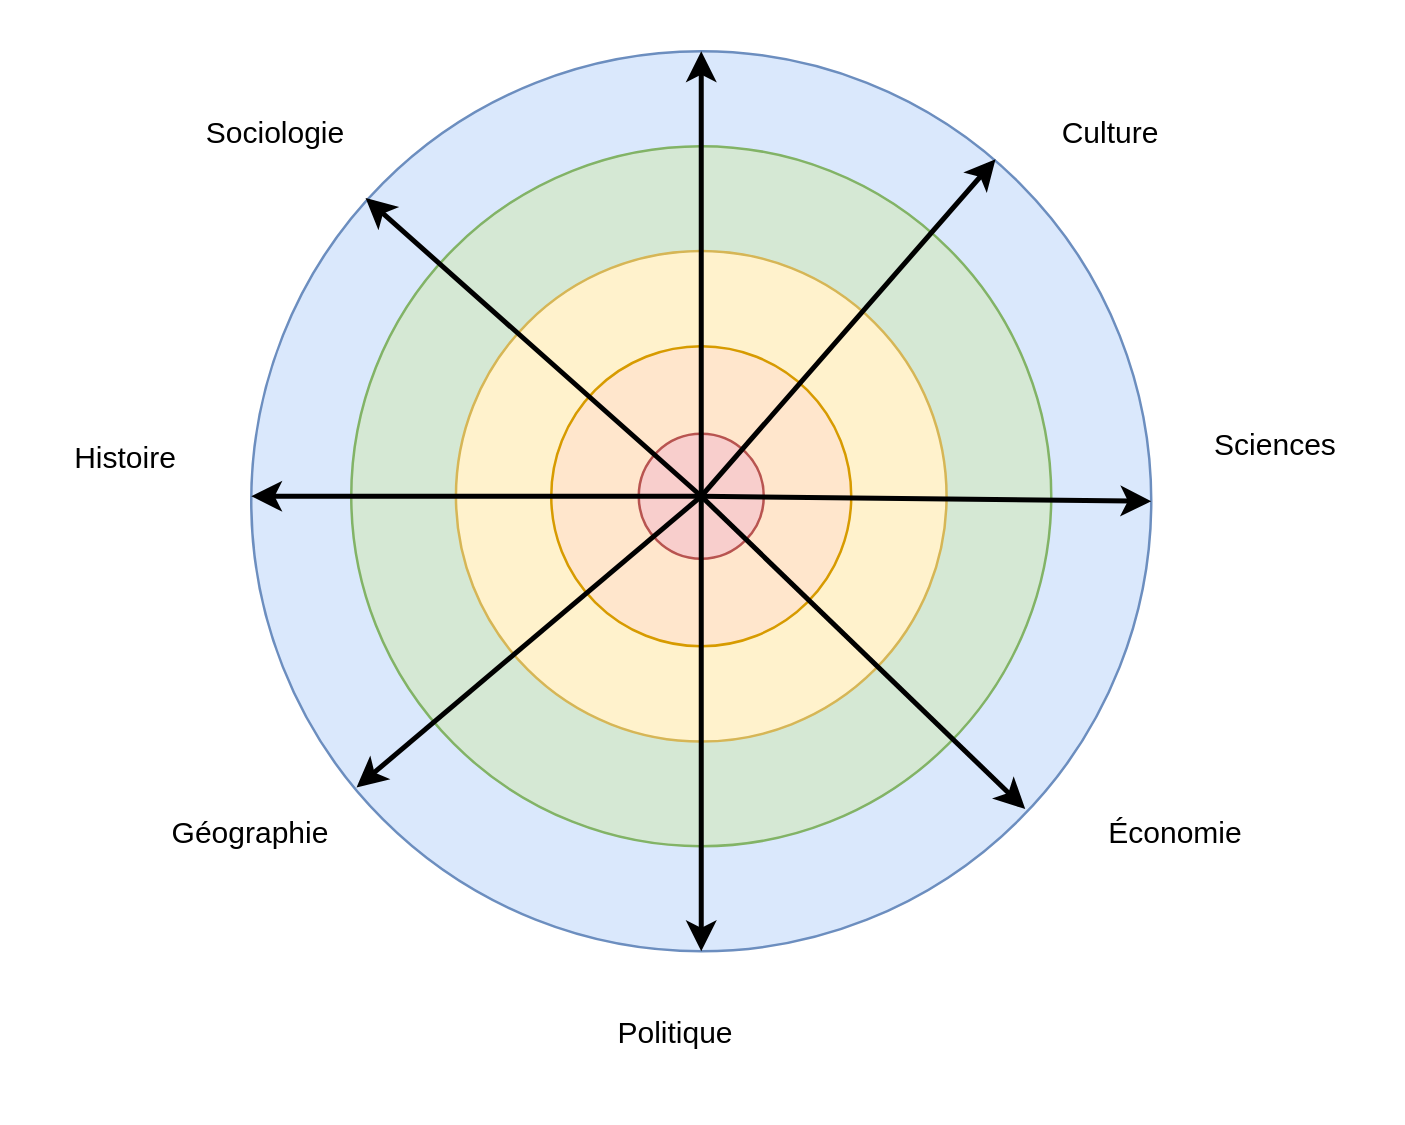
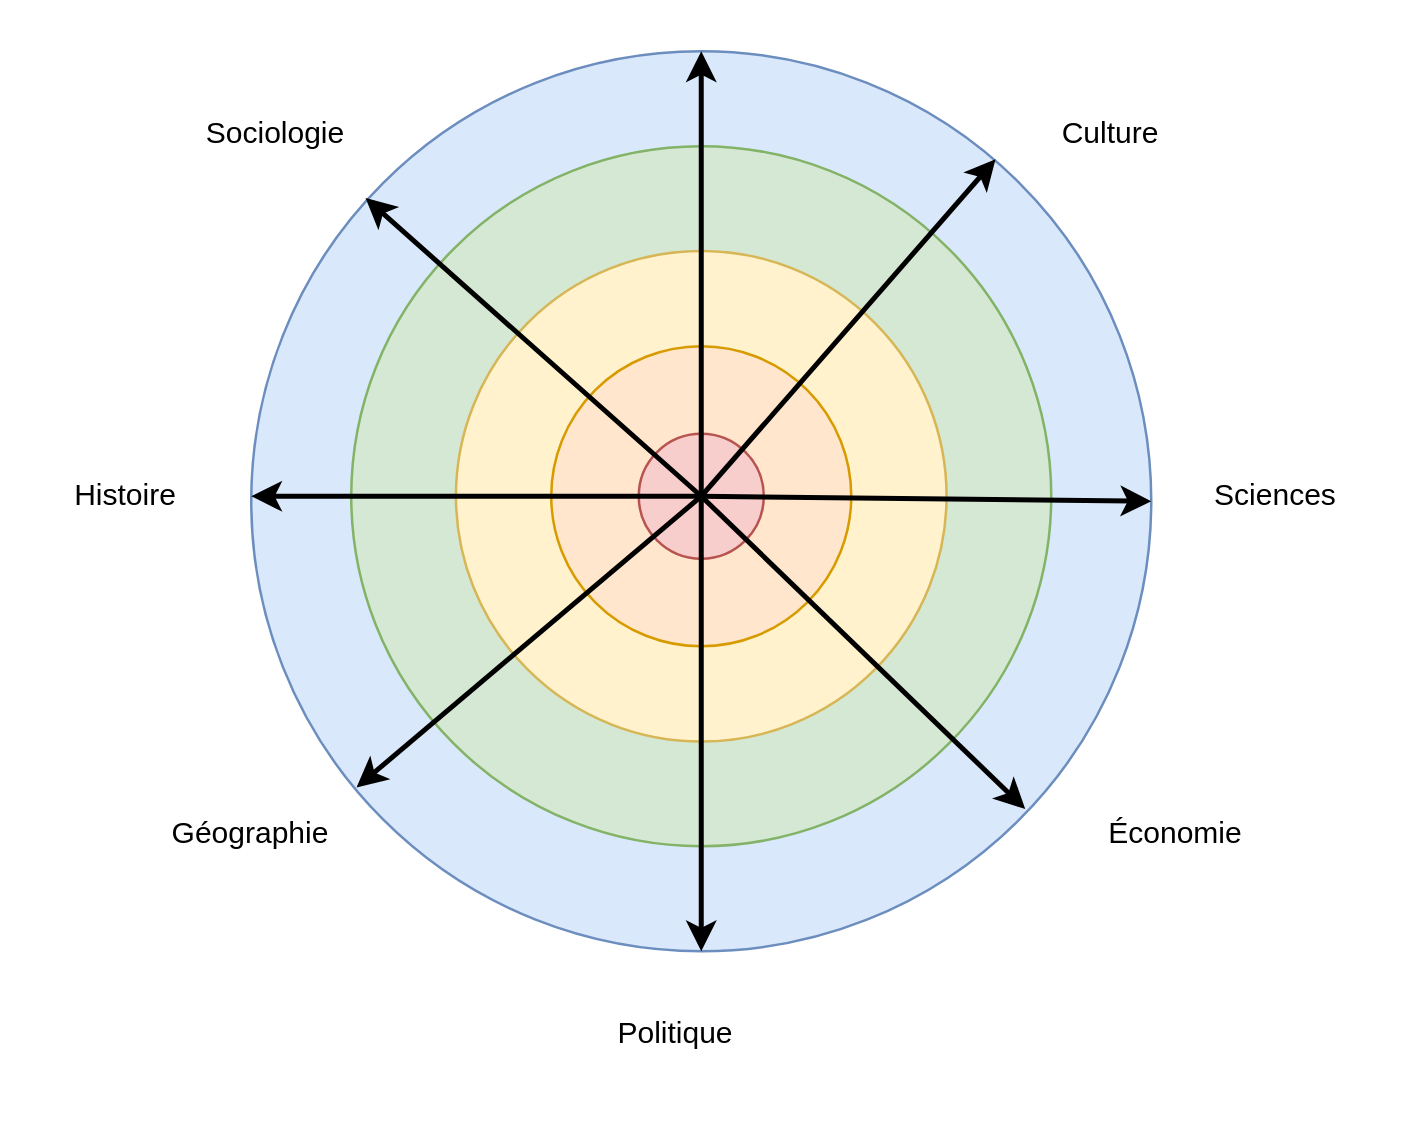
(1276, 446) -> (1276, 496)
(126, 459) -> (126, 496)
